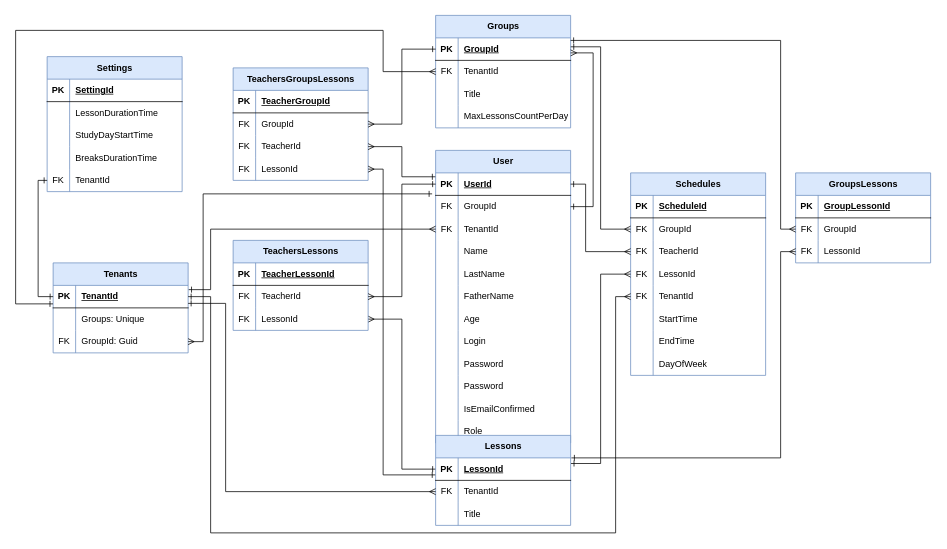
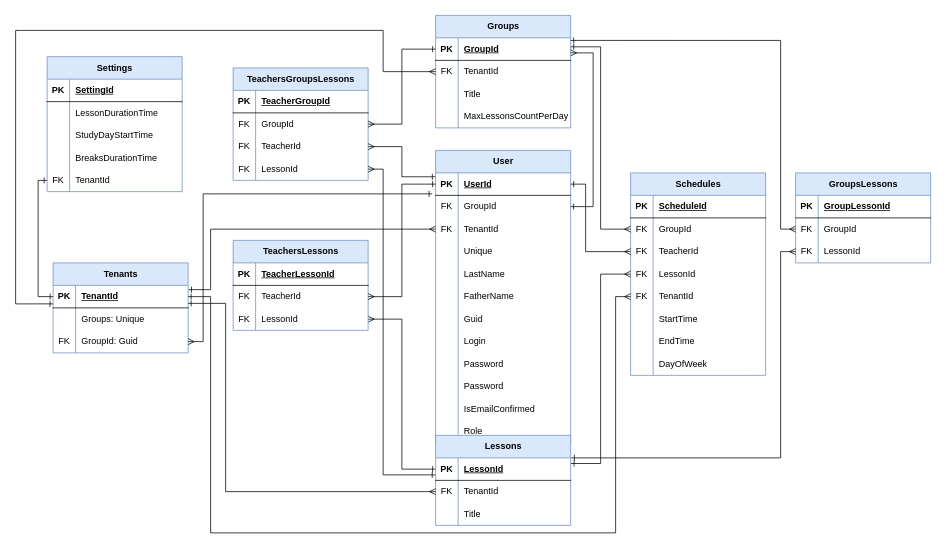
(474, 252) -> (478, 252)
(471, 319) -> (473, 319)
